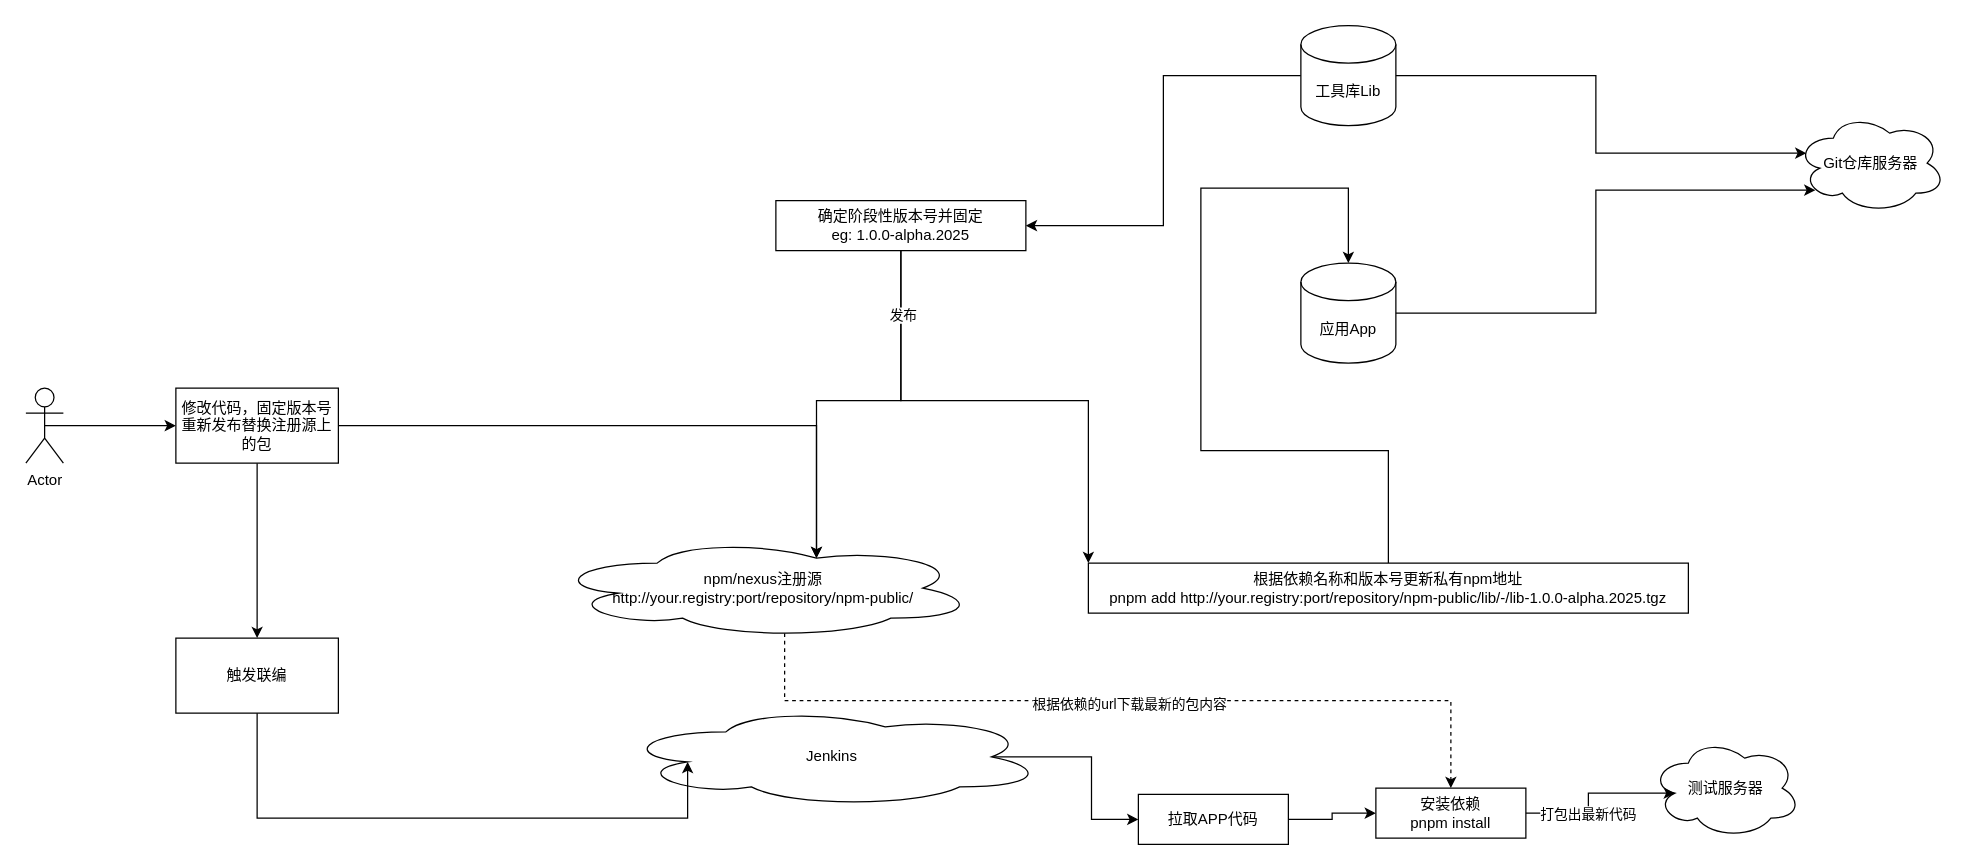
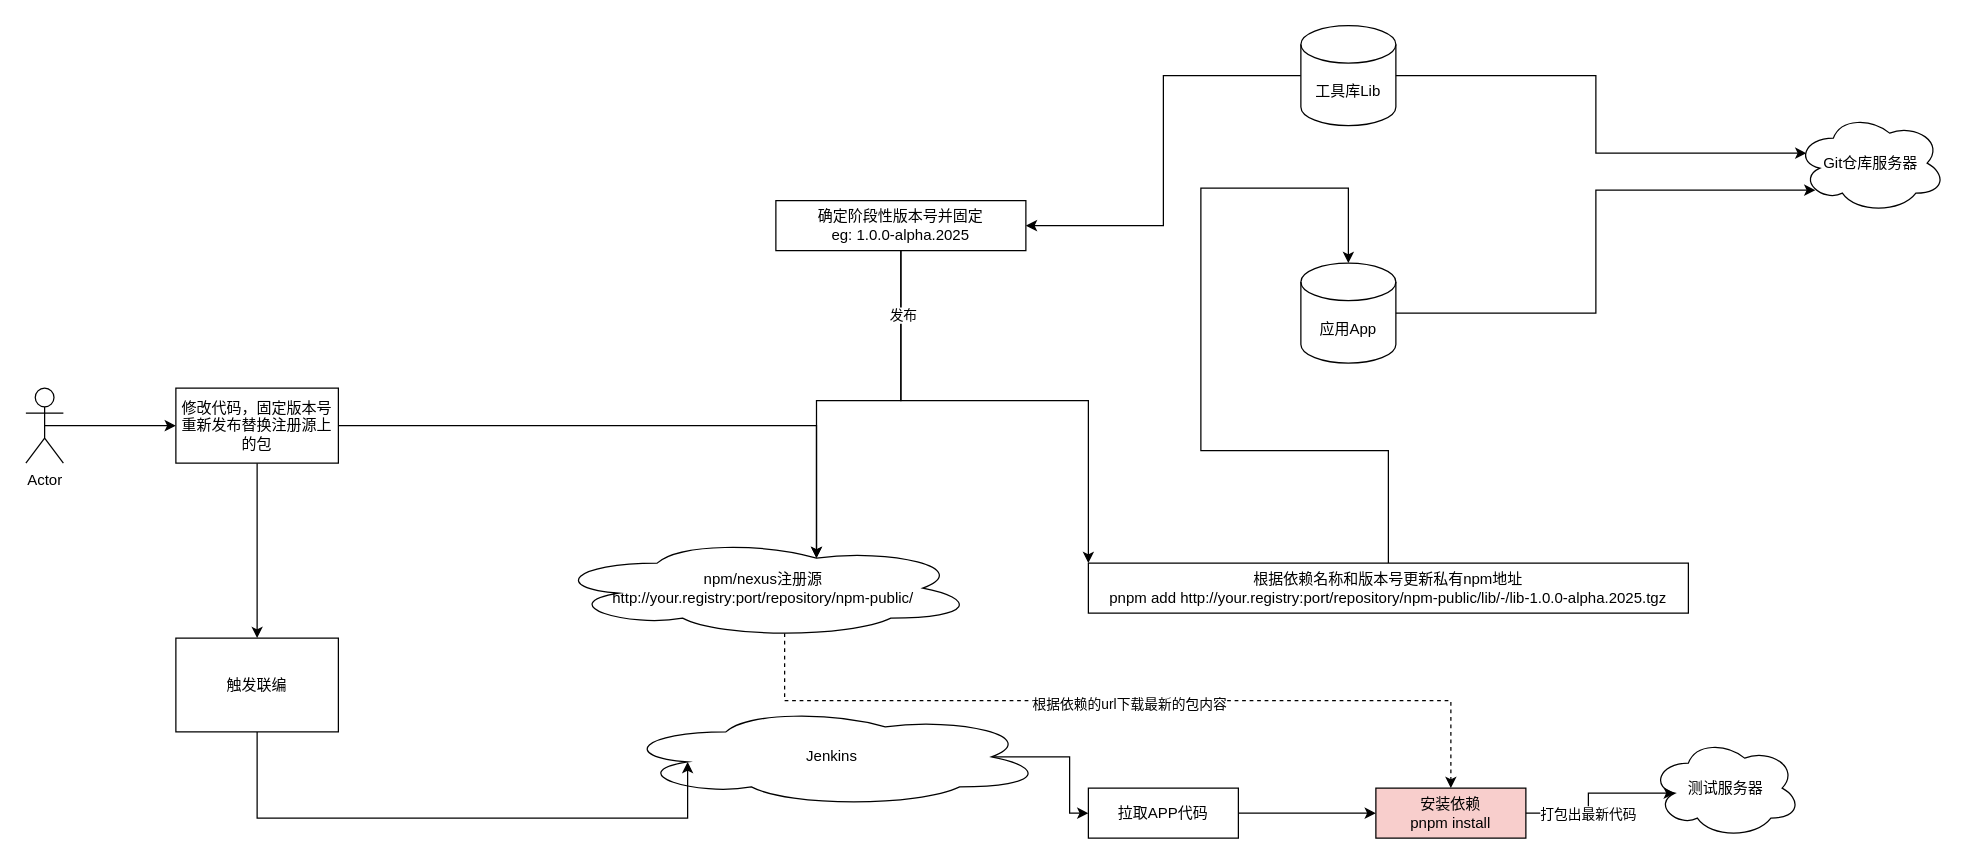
(257, 676) -> (257, 685)
(1451, 813) -> (1451, 813)
(1213, 819) -> (1163, 813)
